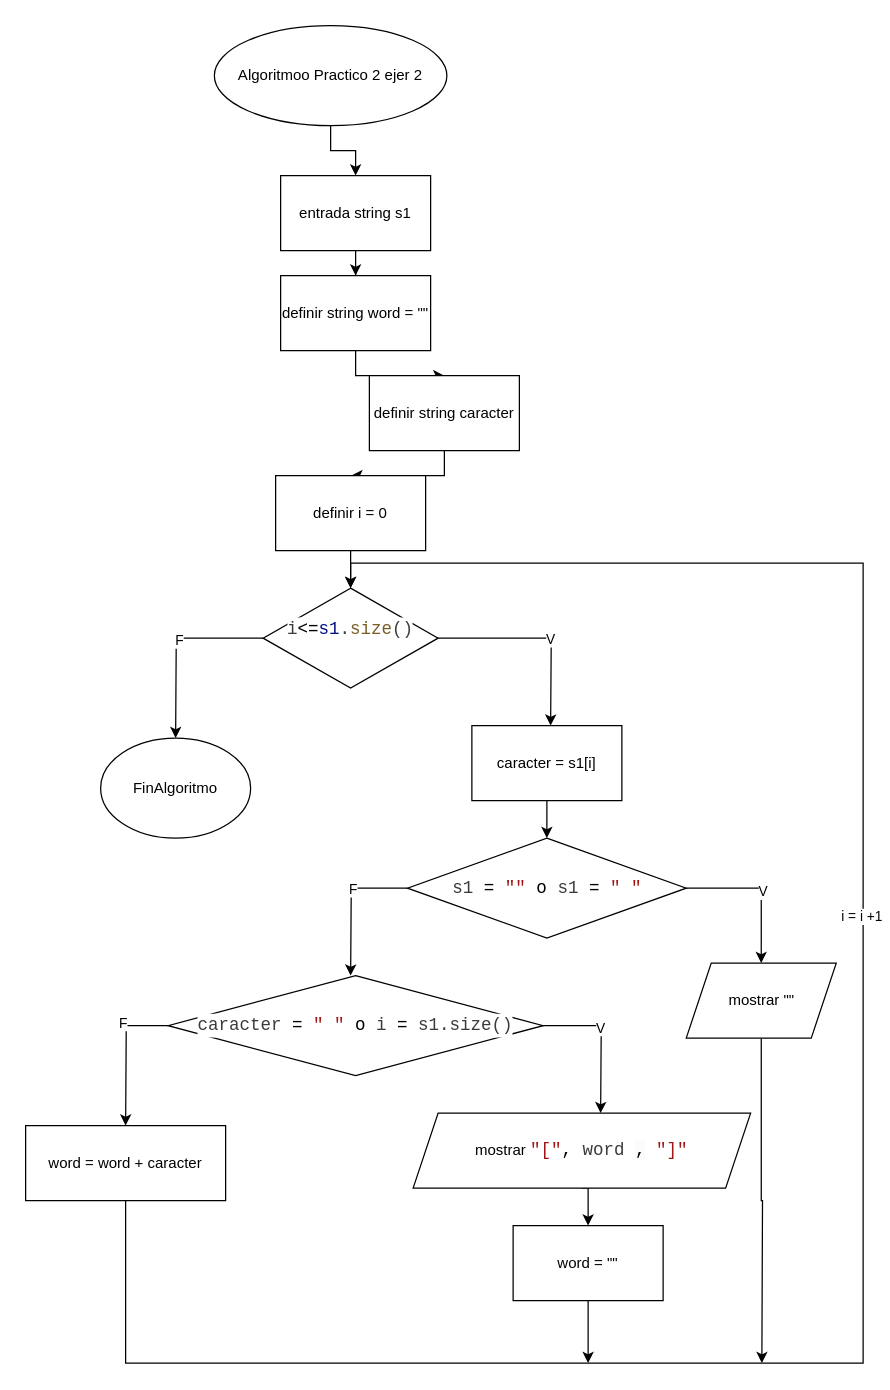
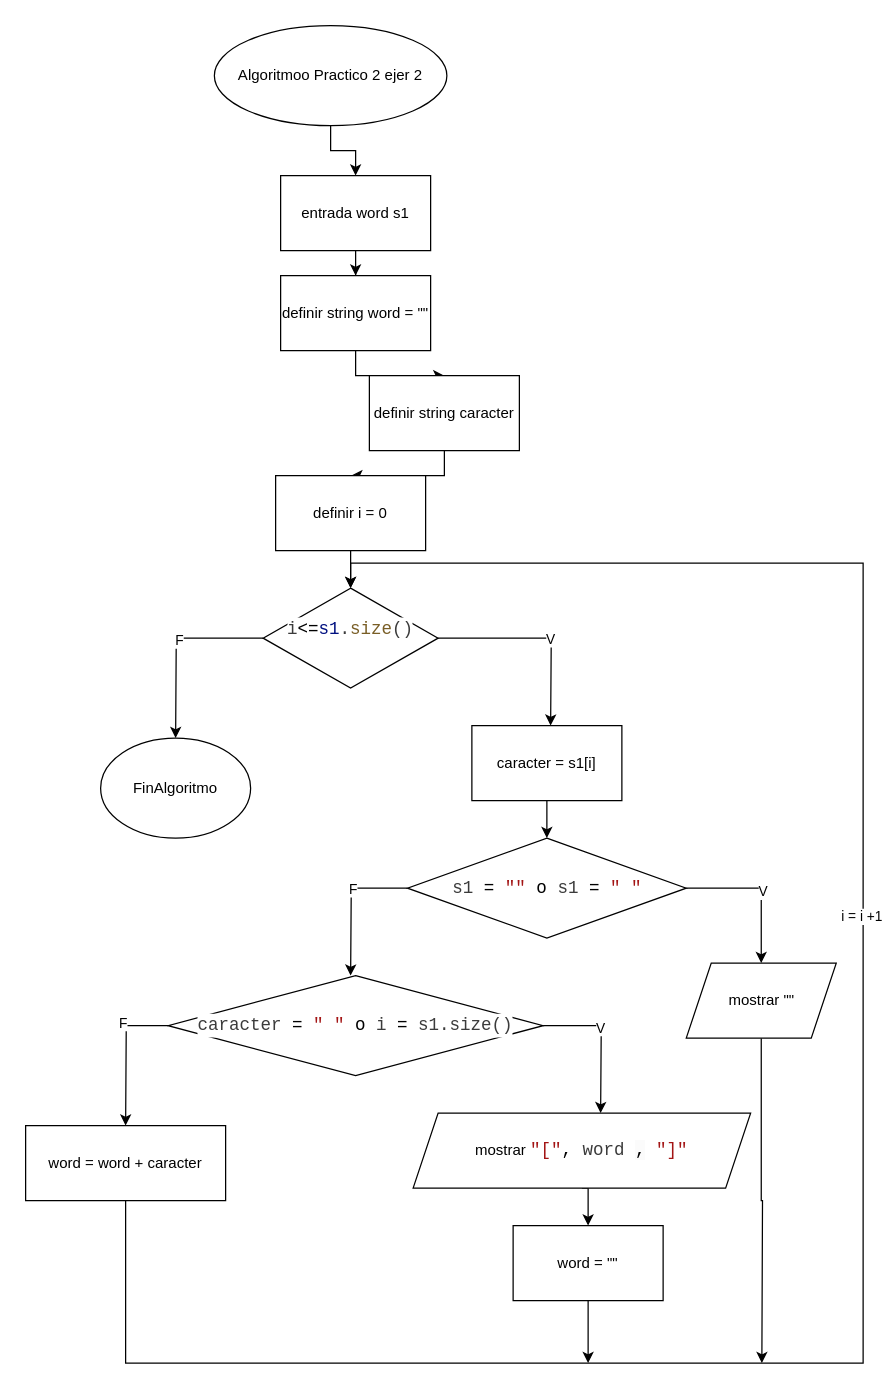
(356, 213) -> (356, 213)
